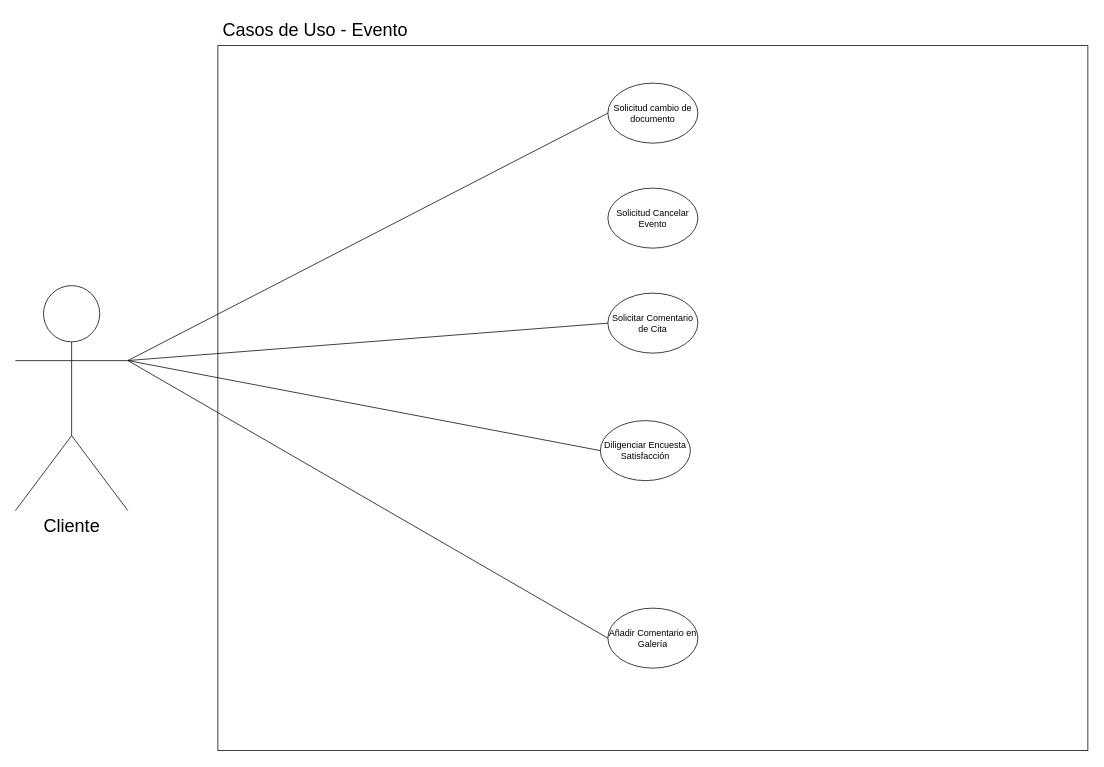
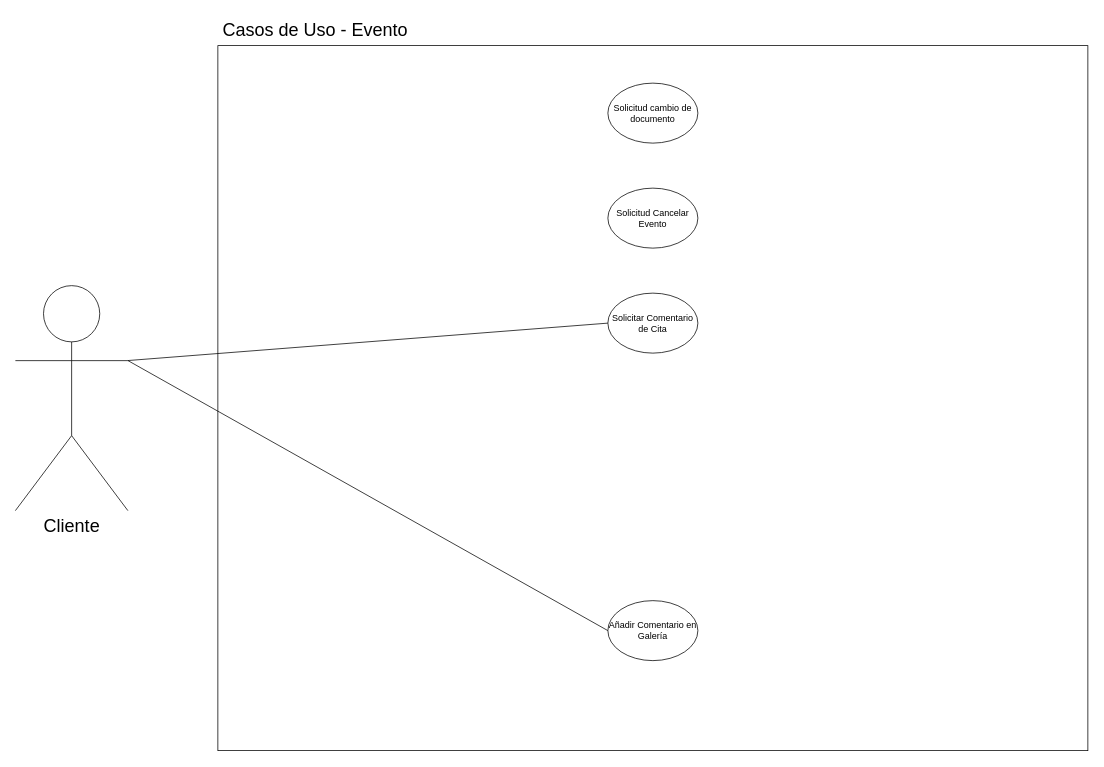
(370, 236) -> none
(366, 406) -> none
(645, 450) -> none
(653, 638) -> (653, 630)
